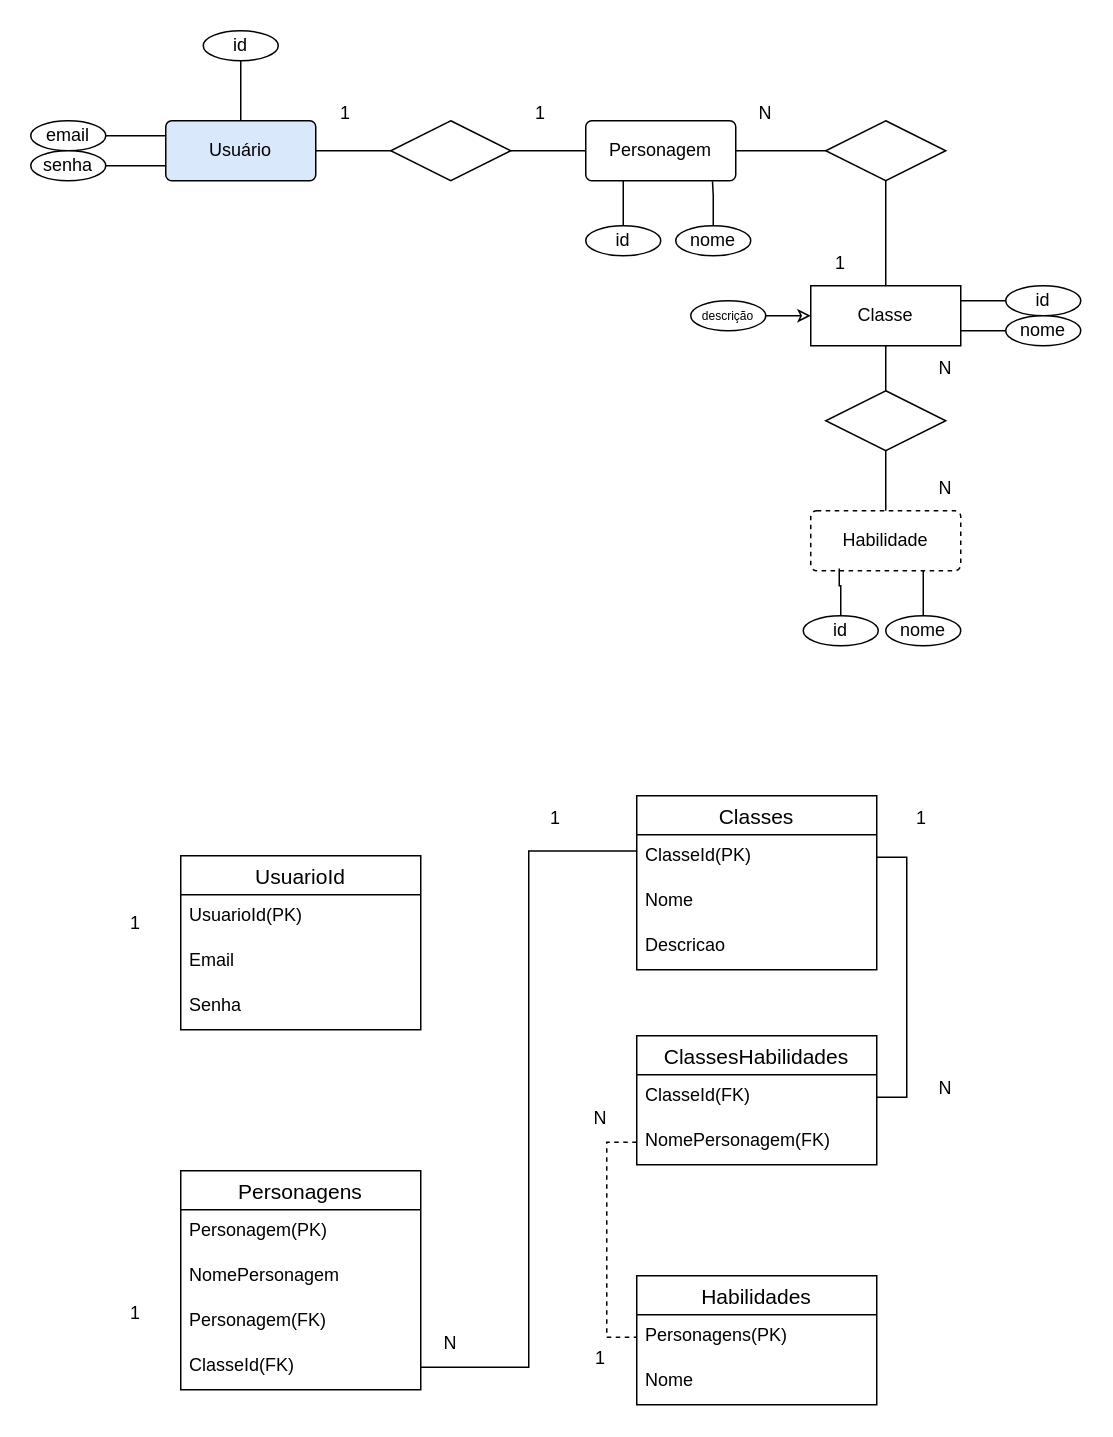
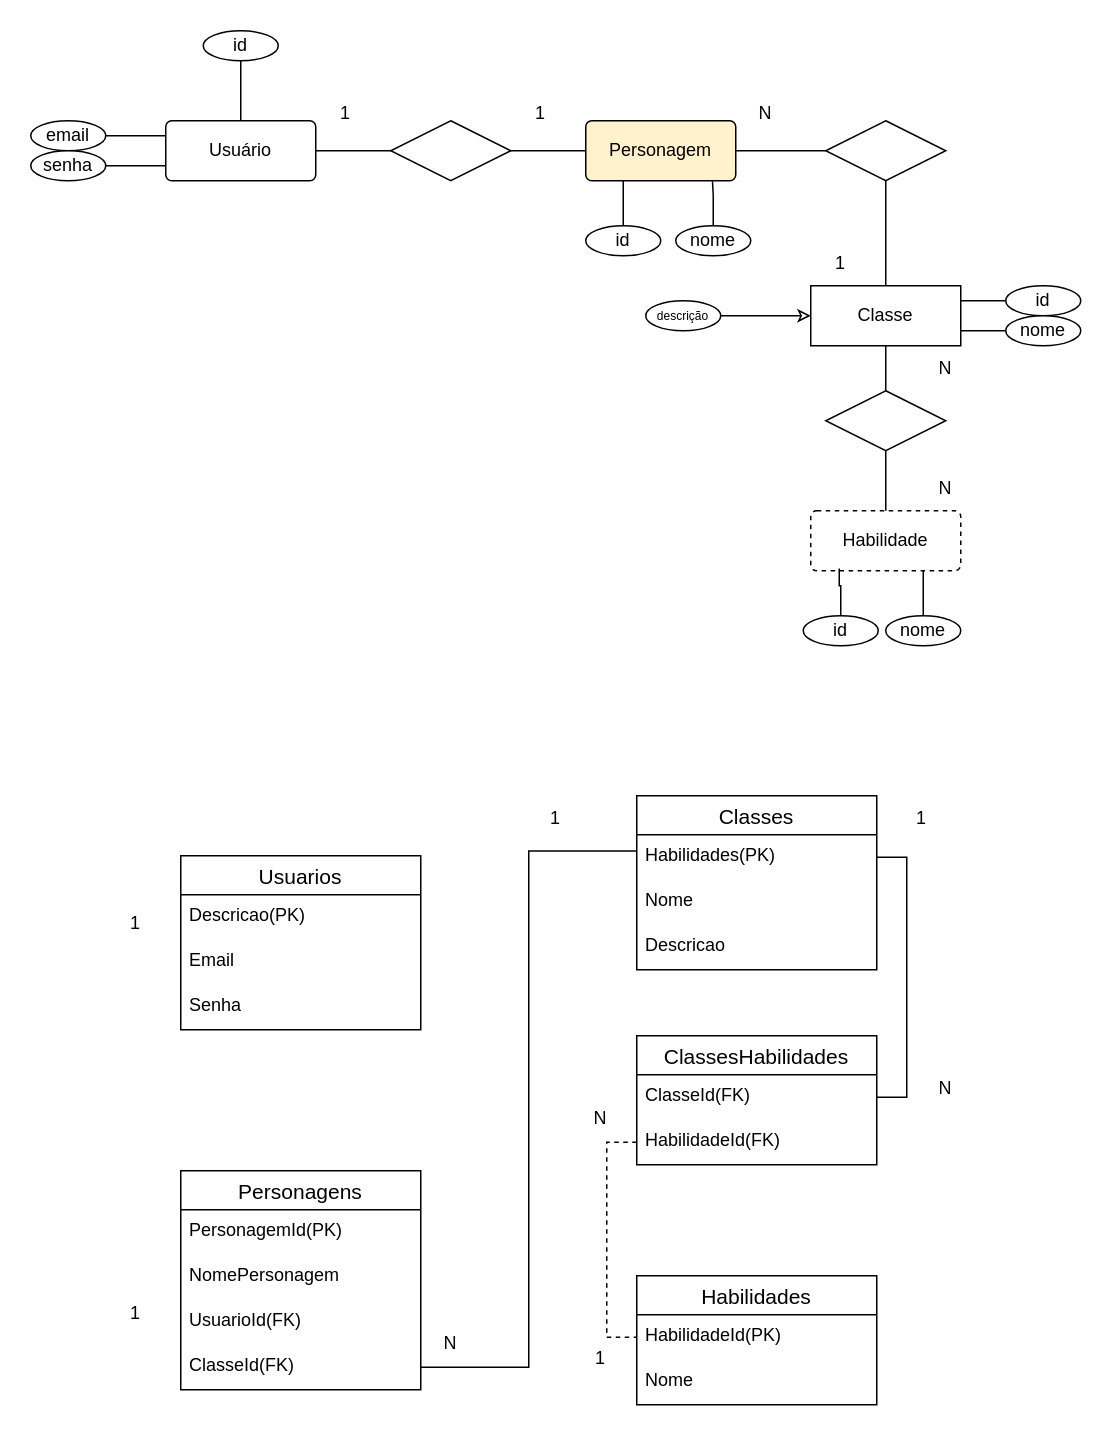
(241, 151) -> (241, 151)
(661, 151) -> (661, 151)
(728, 316) -> (683, 316)
(703, 855) -> (714, 855)
(300, 877) -> (300, 877)
(252, 915) -> (252, 915)
(736, 1140) -> (719, 1140)
(260, 1230) -> (270, 1230)
(260, 1320) -> (252, 1320)
(721, 1335) -> (719, 1335)
